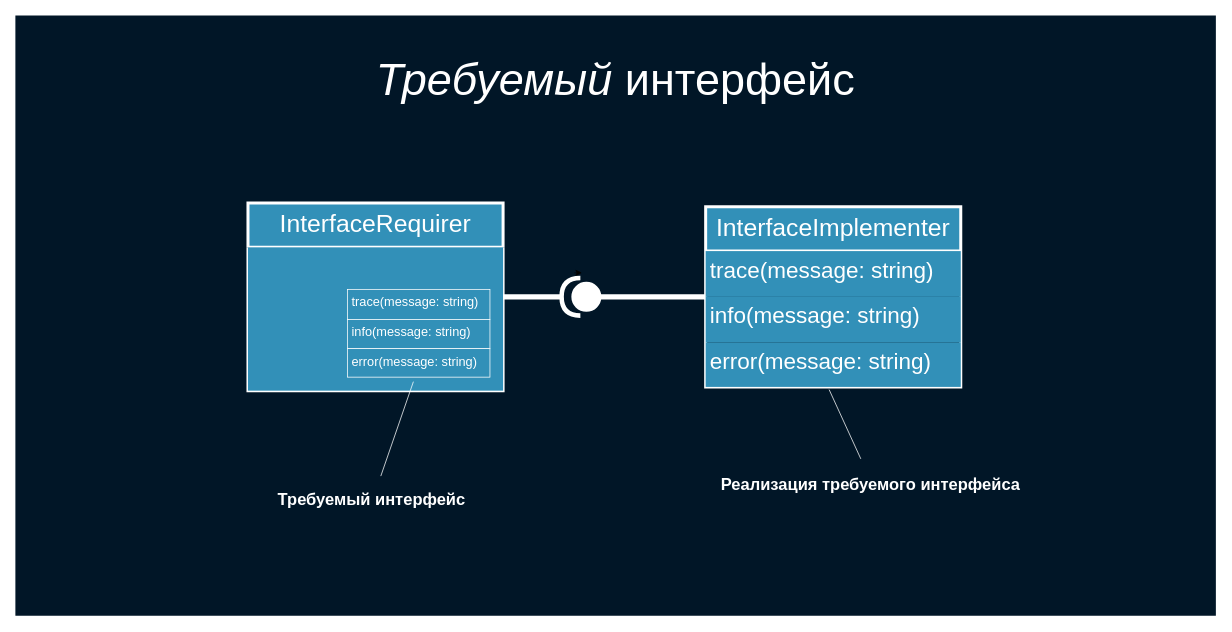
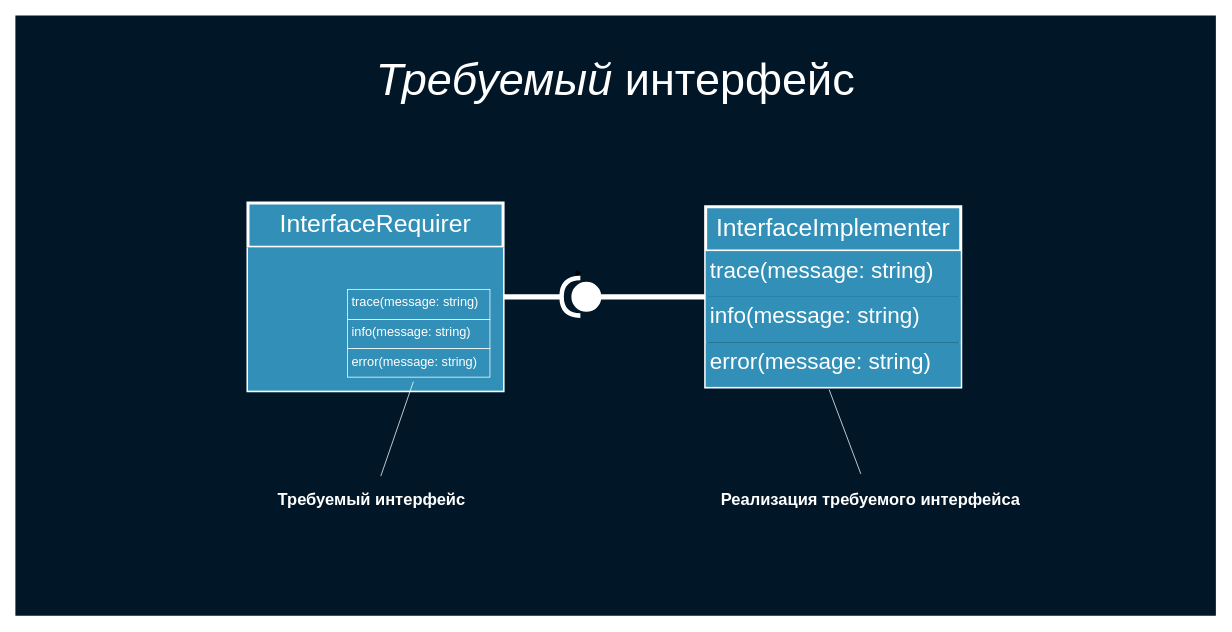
(870, 483) -> (870, 498)
